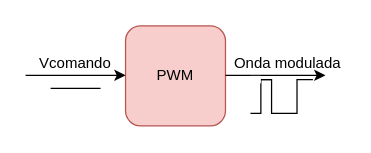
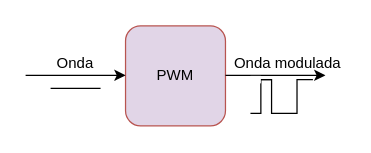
(76, 63) -> (76, 63)
(176, 76) -> (176, 76)
